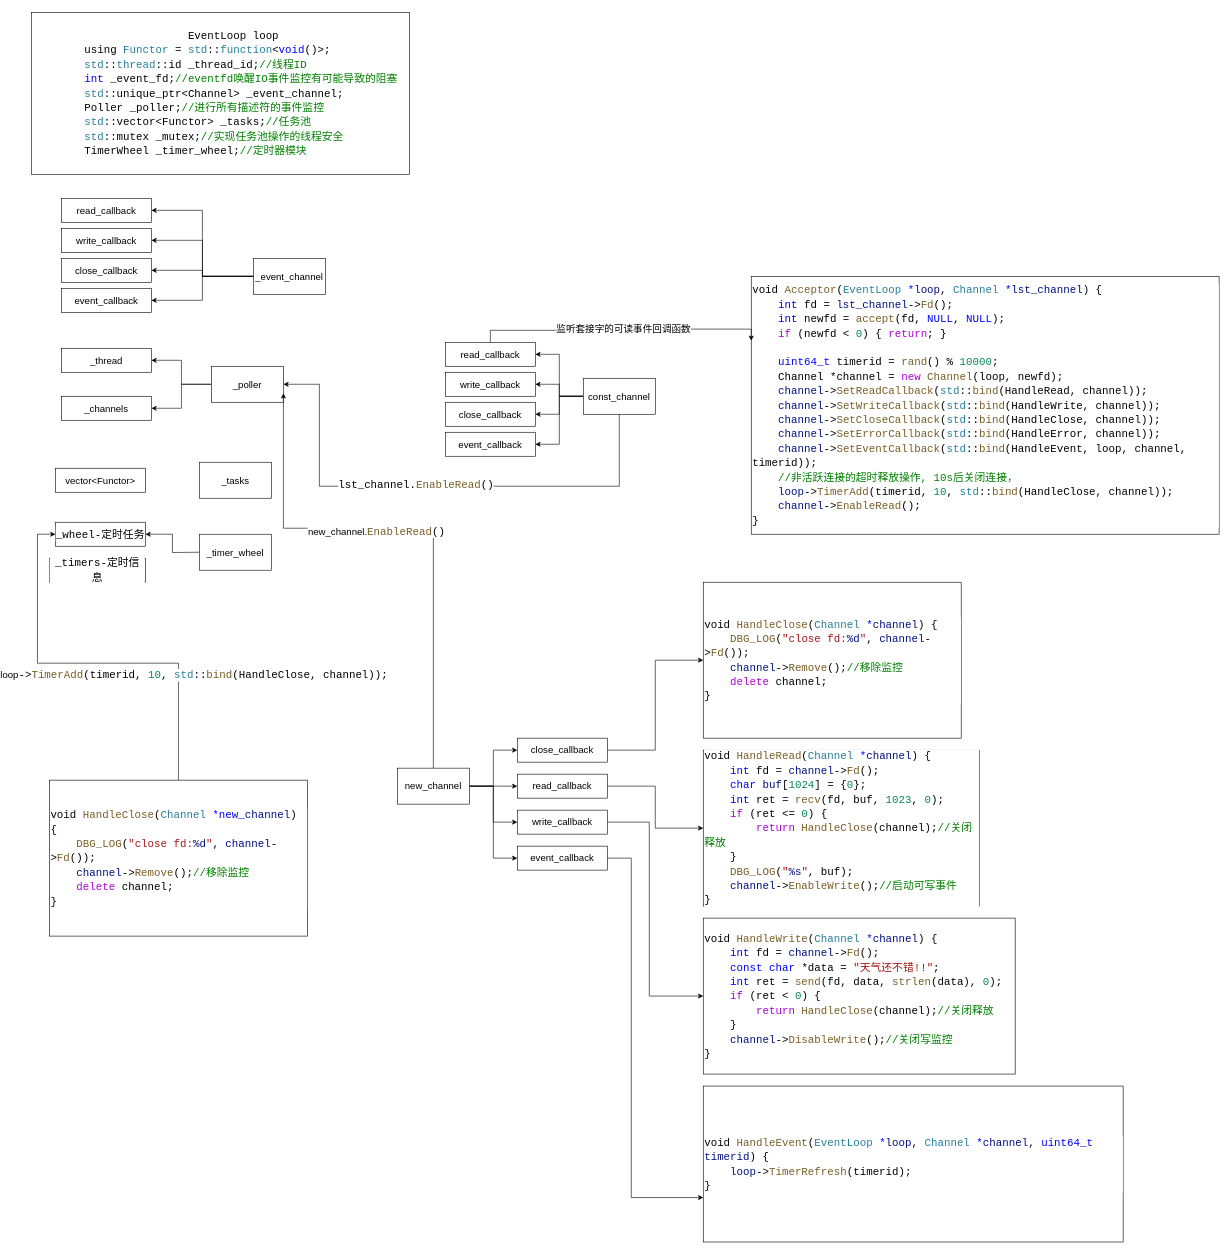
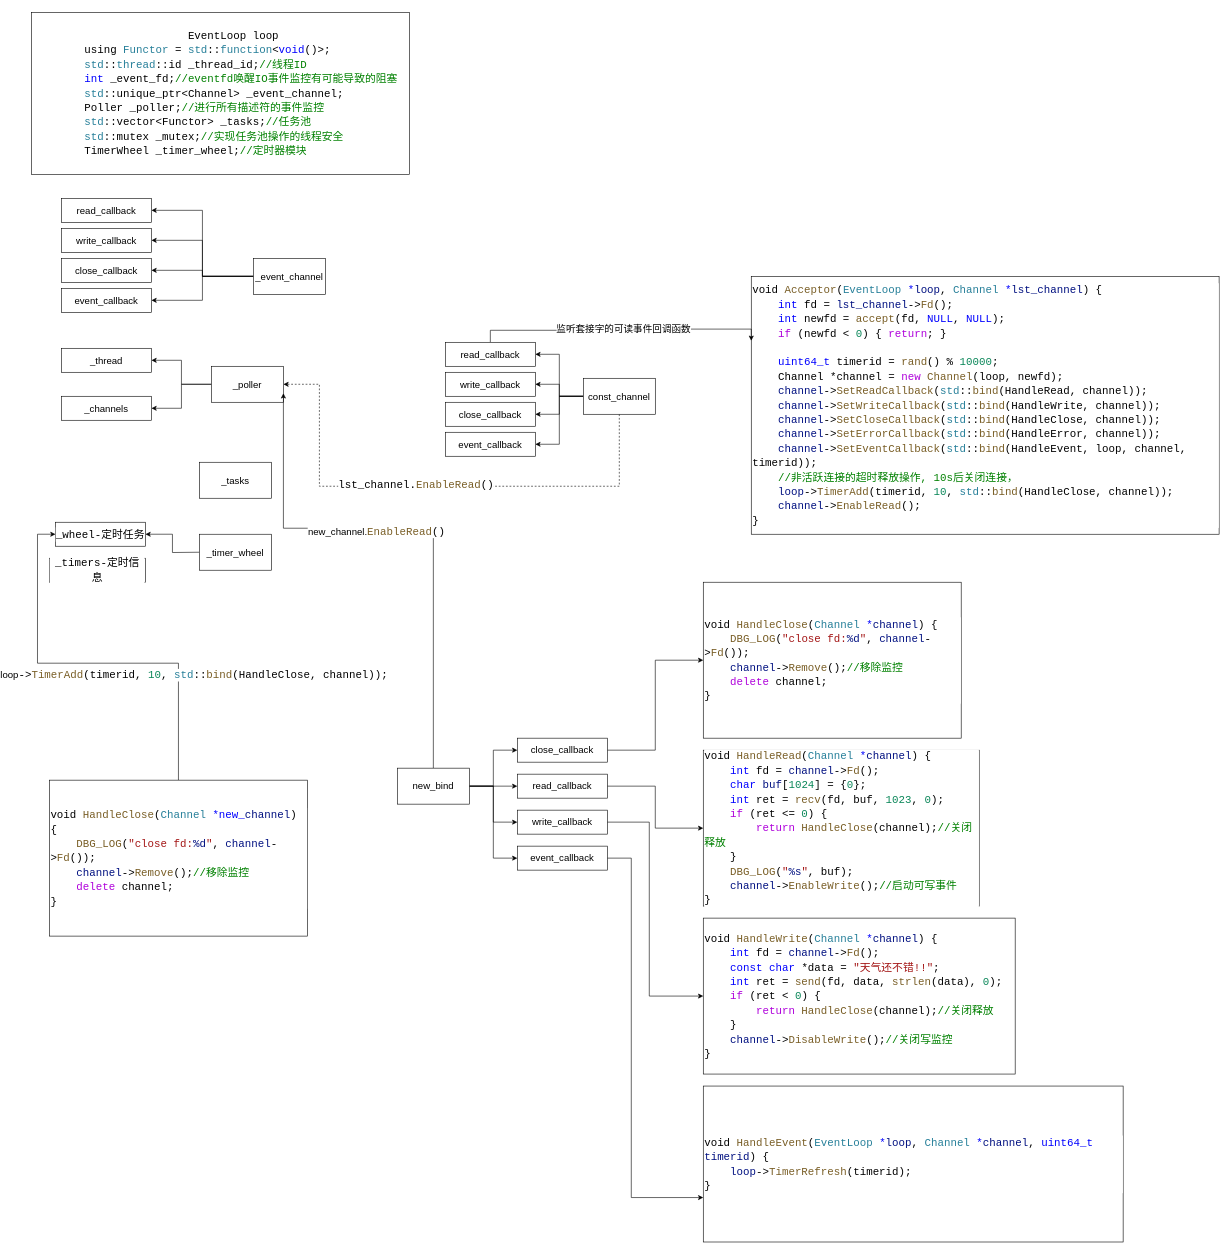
(101, 480) -> none
(593, 486) -> (593, 486)
(434, 786) -> (434, 786)
